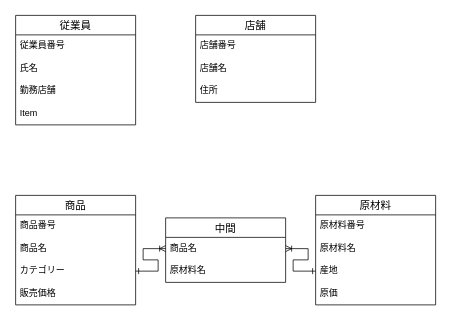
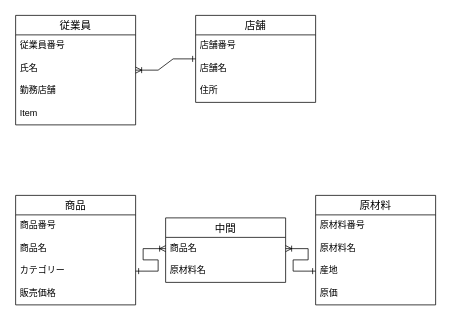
none -> (165, 65)
